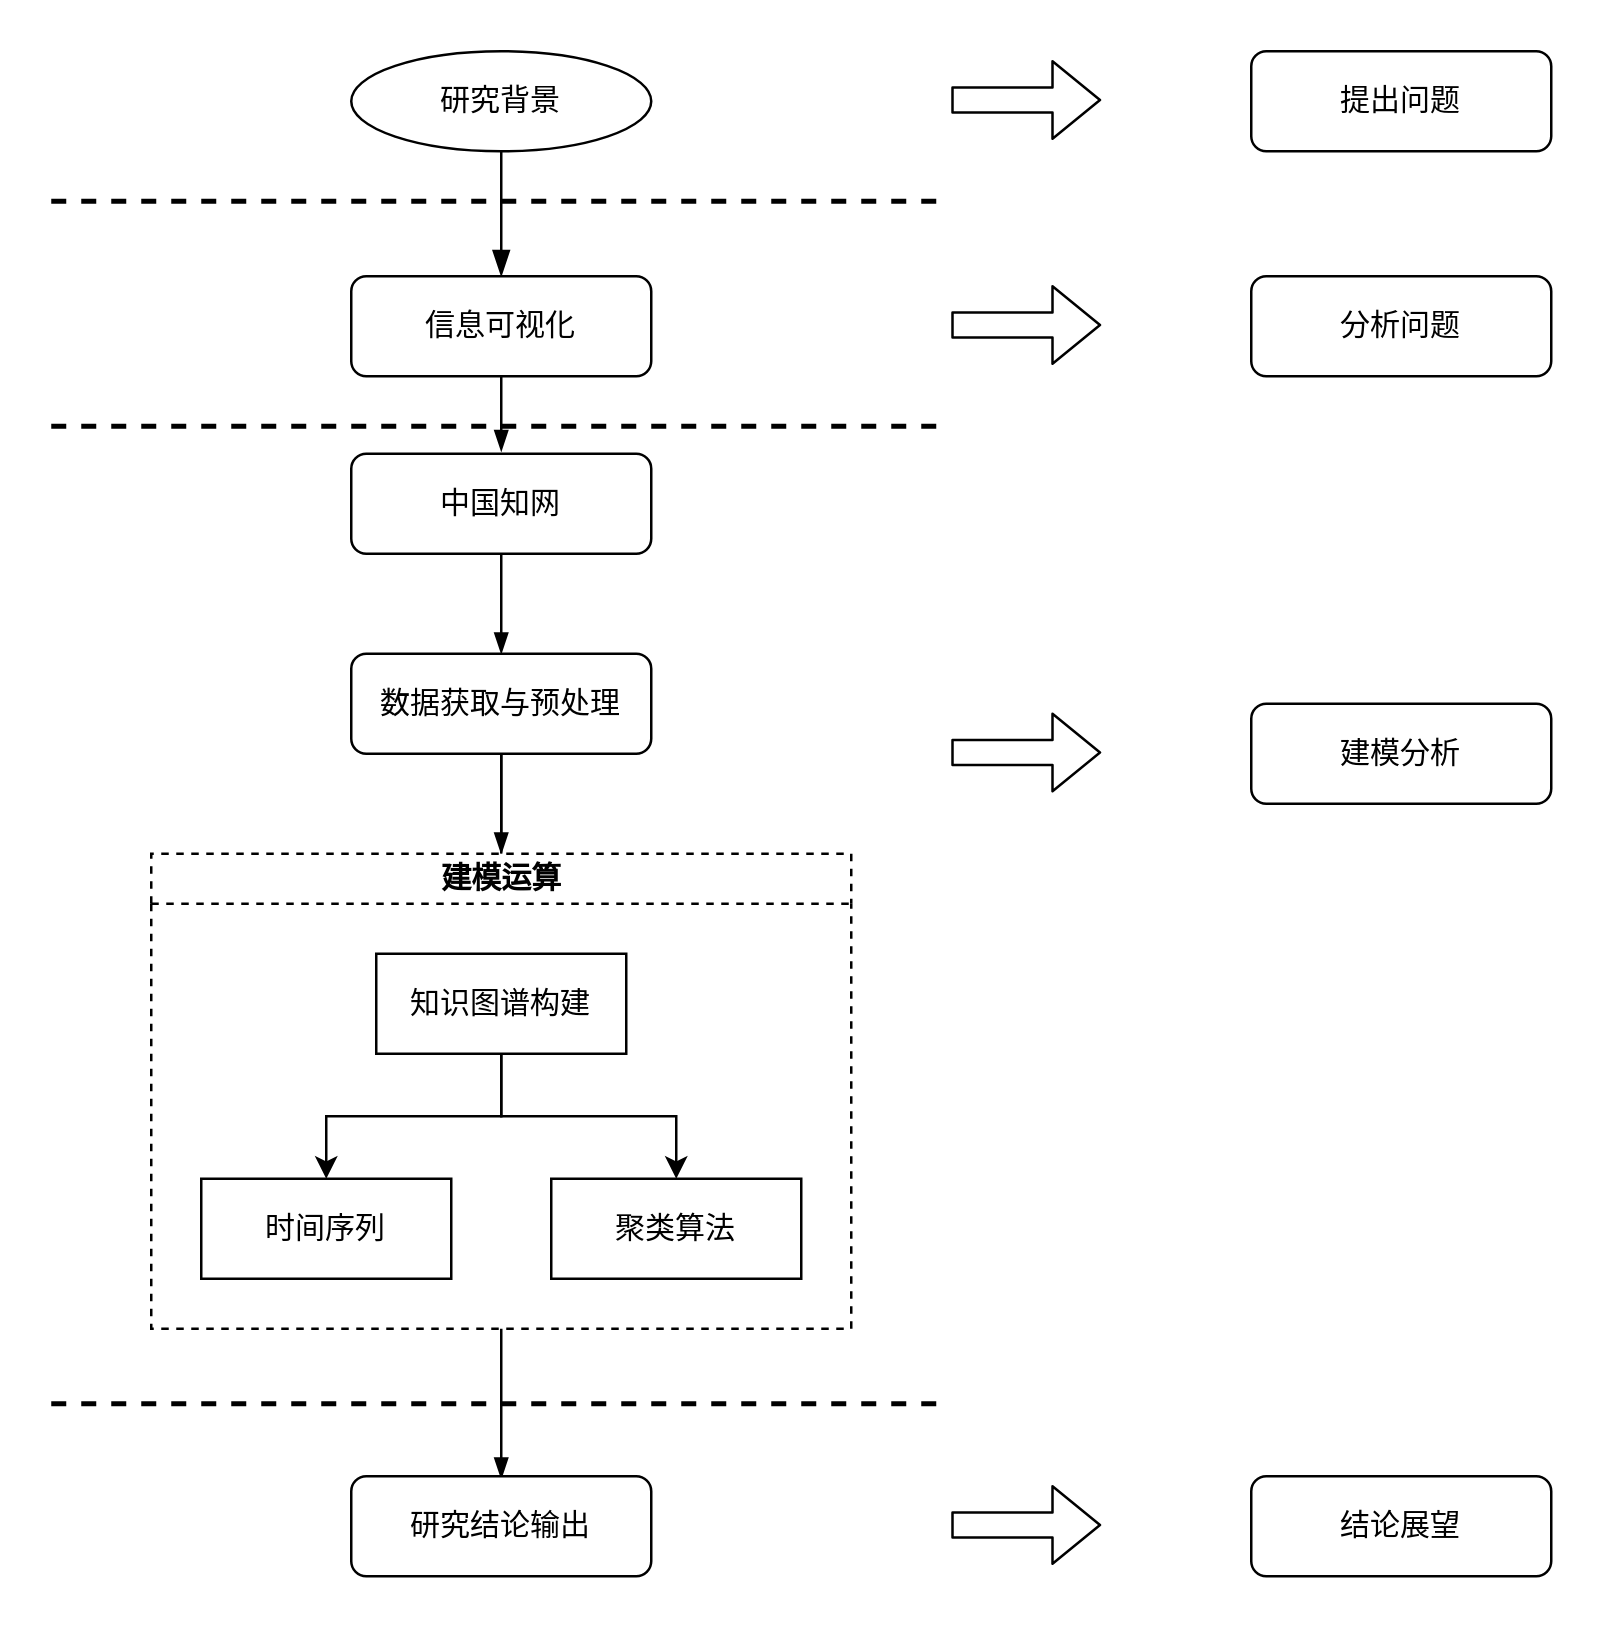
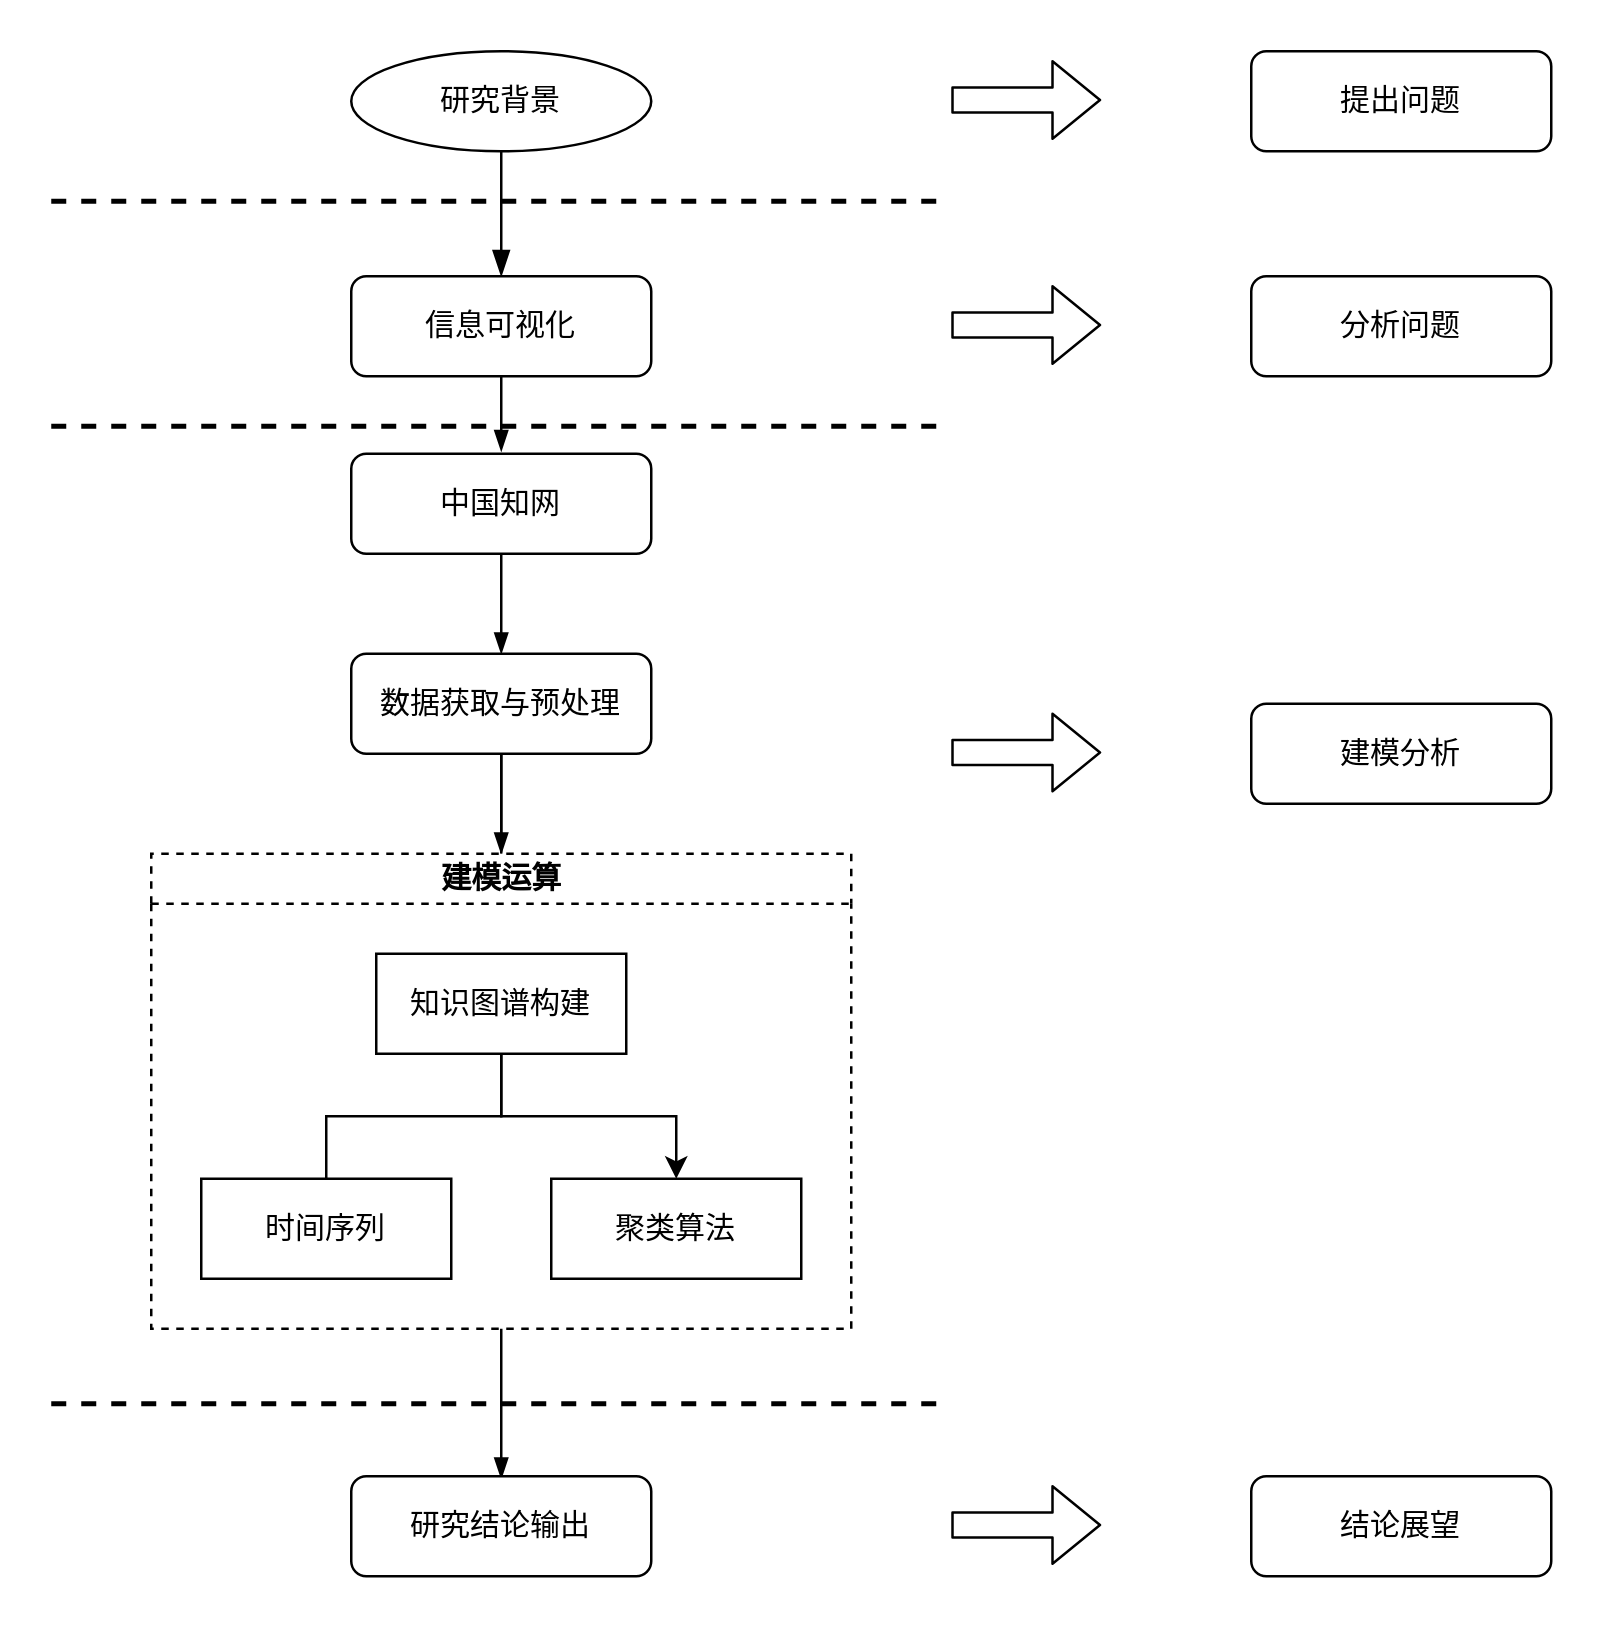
(326, 1160) -> (326, 1167)
